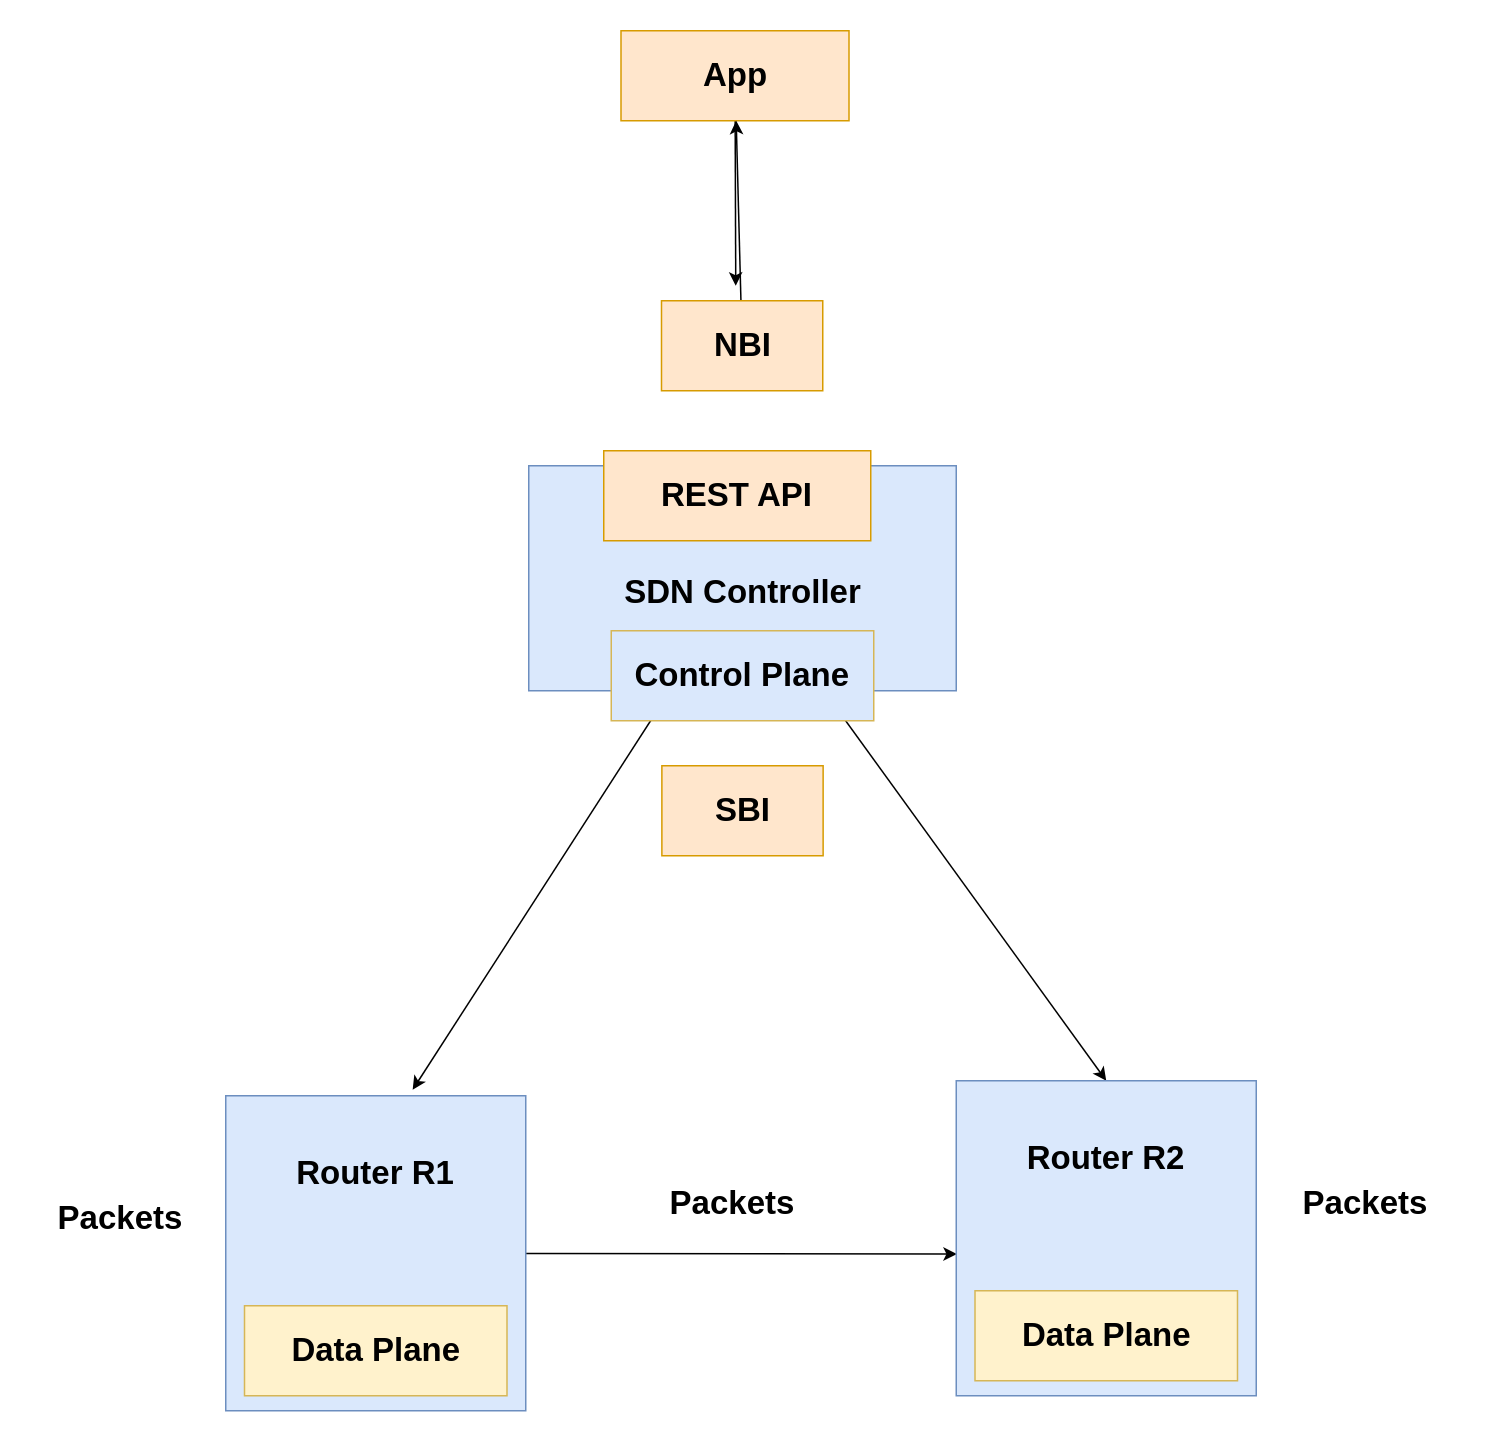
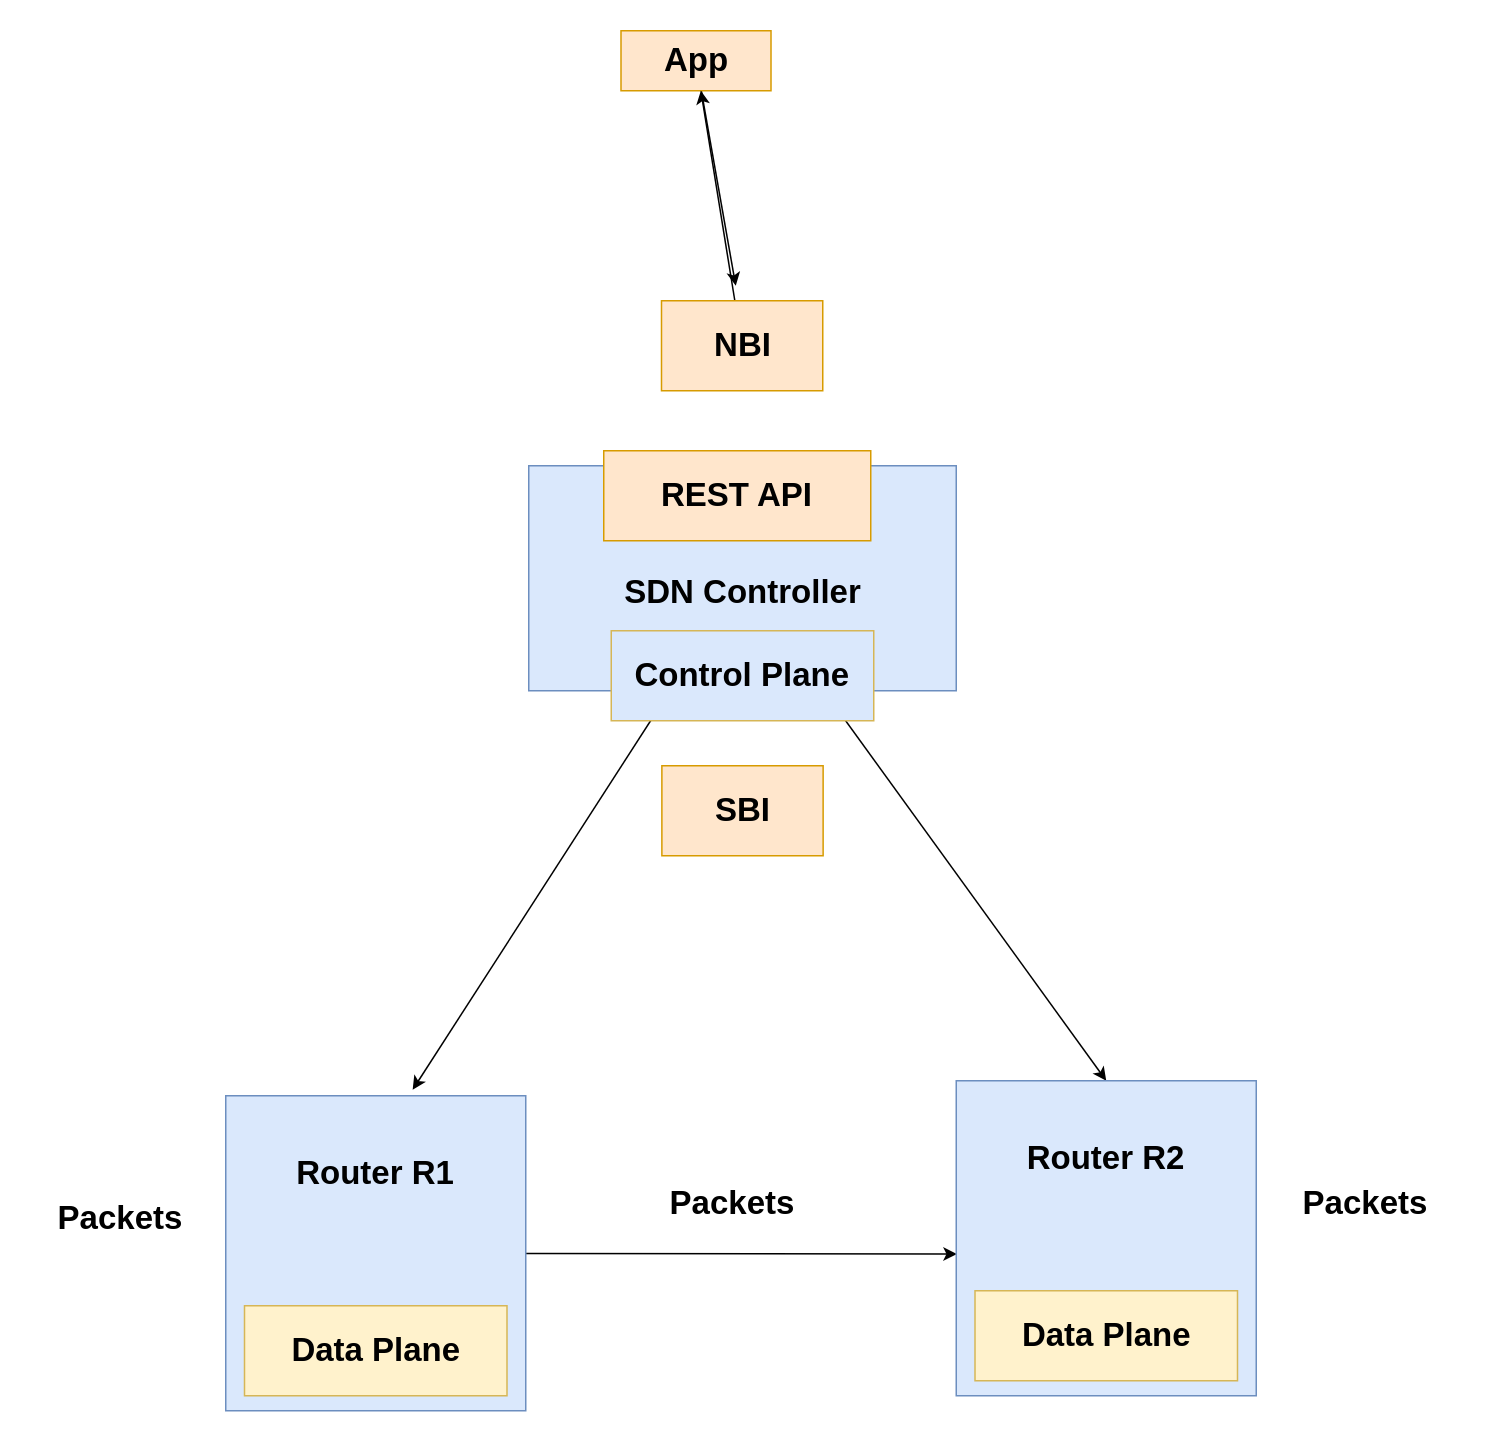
(735, 76) -> (696, 61)
